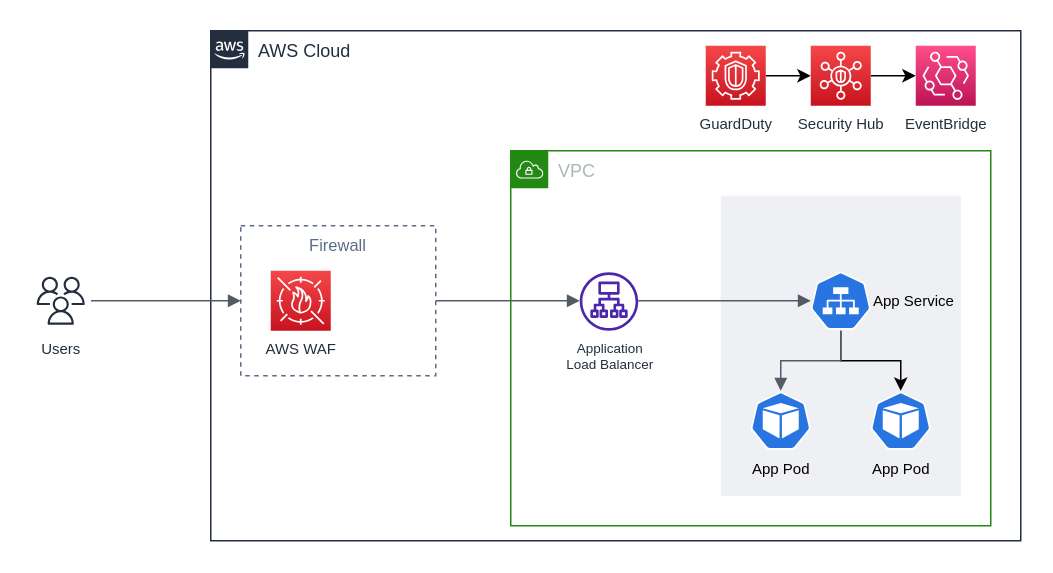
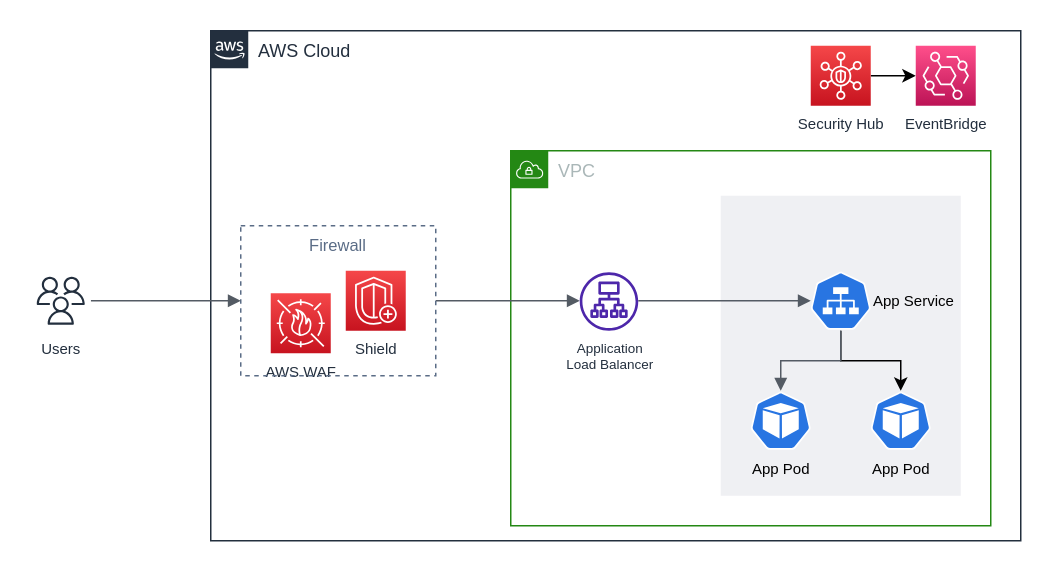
(736, 76) -> none
(794, 76) -> none
(301, 301) -> (301, 323)
none -> (376, 301)
